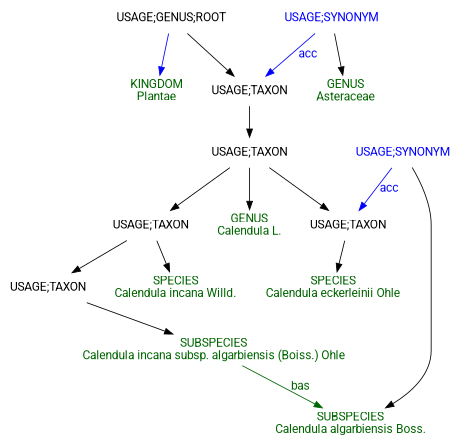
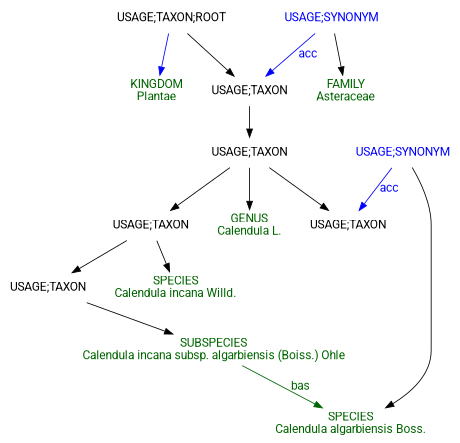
(172, 18) -> (172, 18)
(346, 91) -> (346, 91)
(333, 288) -> none
(351, 424) -> (351, 424)
